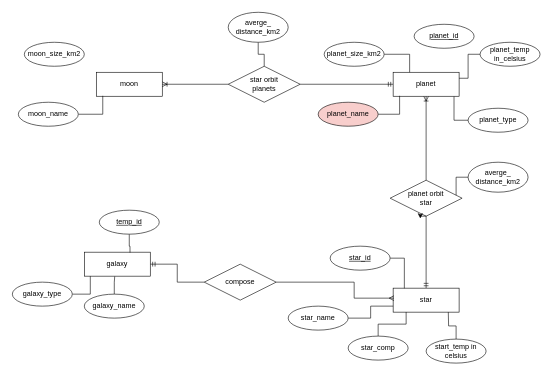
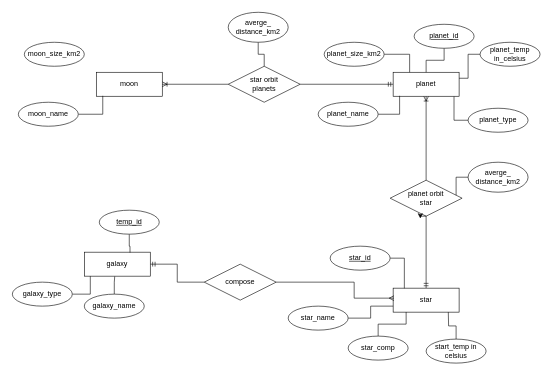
none -> (435, 60)
(348, 114) -> (348, 114)
